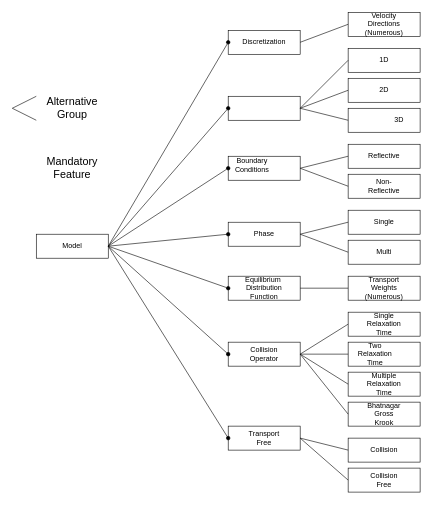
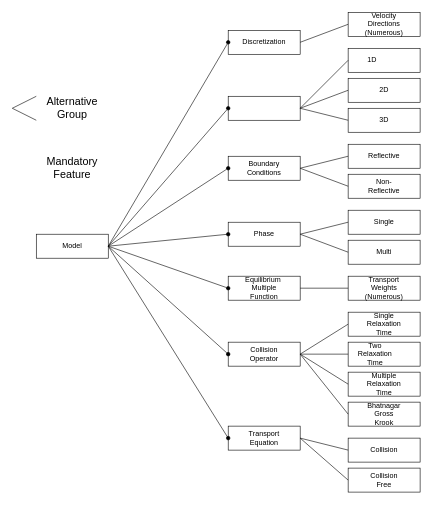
(384, 60) -> (372, 60)
(399, 120) -> (384, 120)
(252, 165) -> (264, 168)
(264, 288) -> (264, 288)
(264, 438) -> (264, 438)
